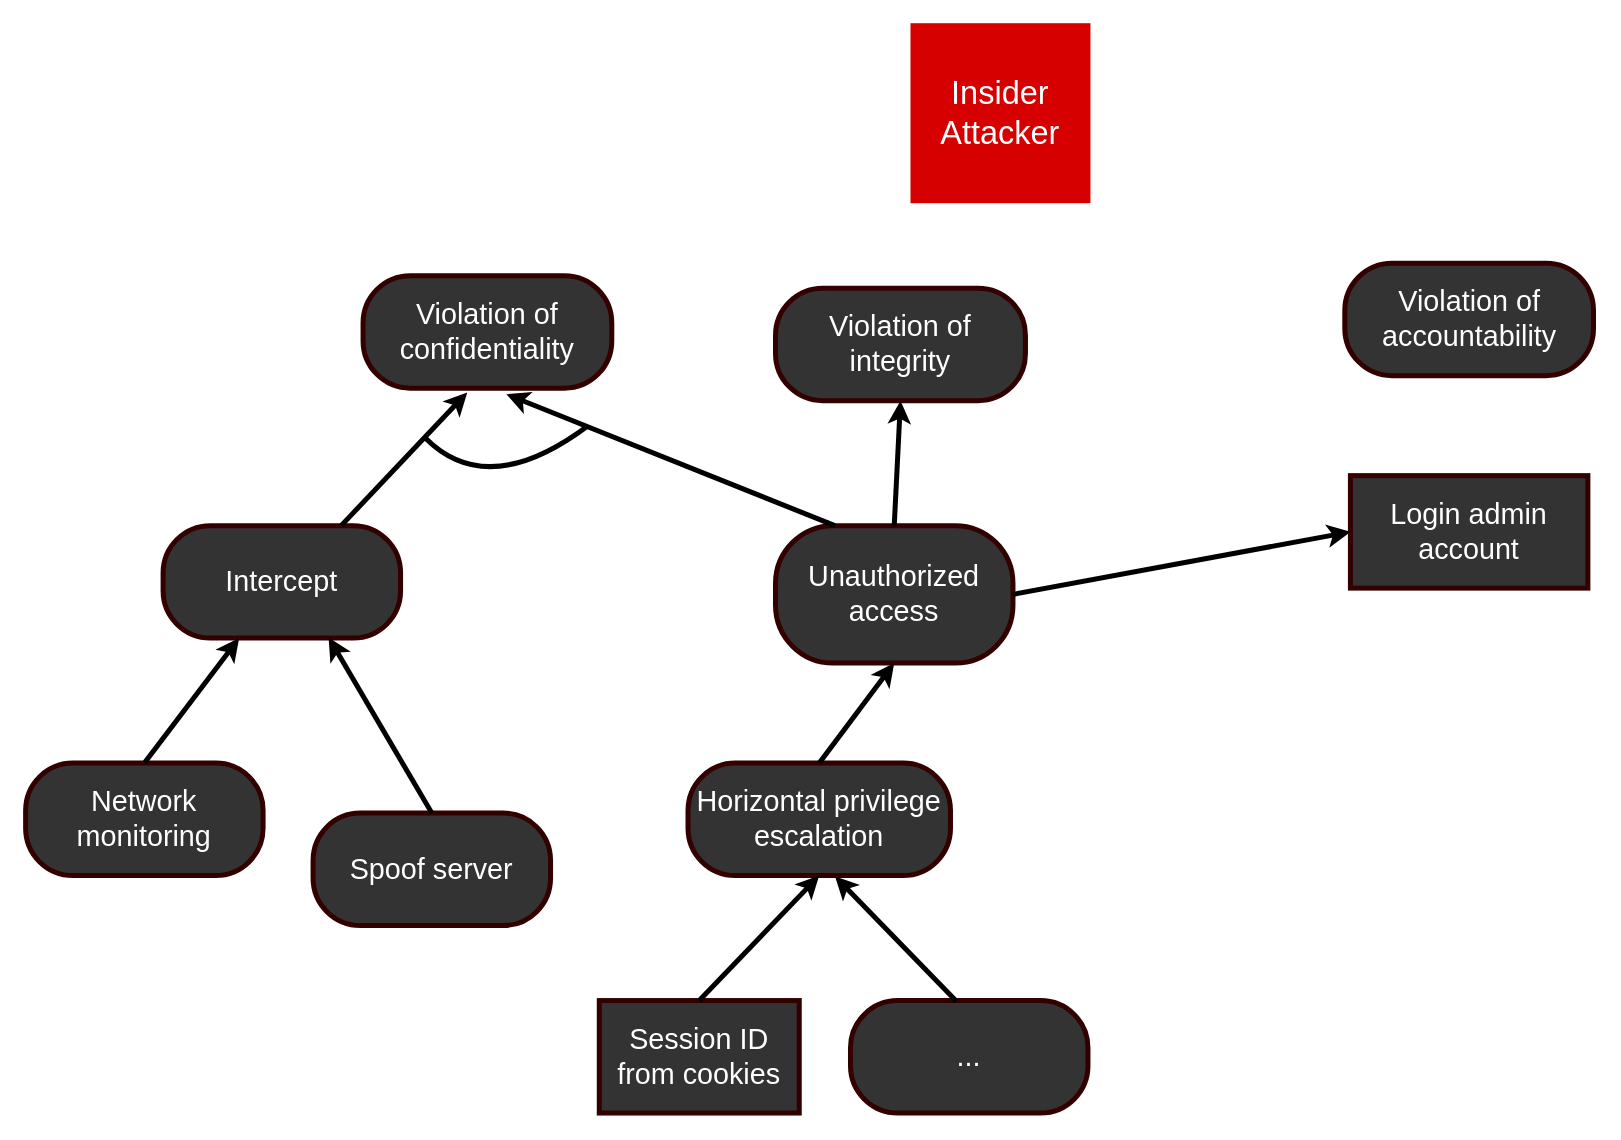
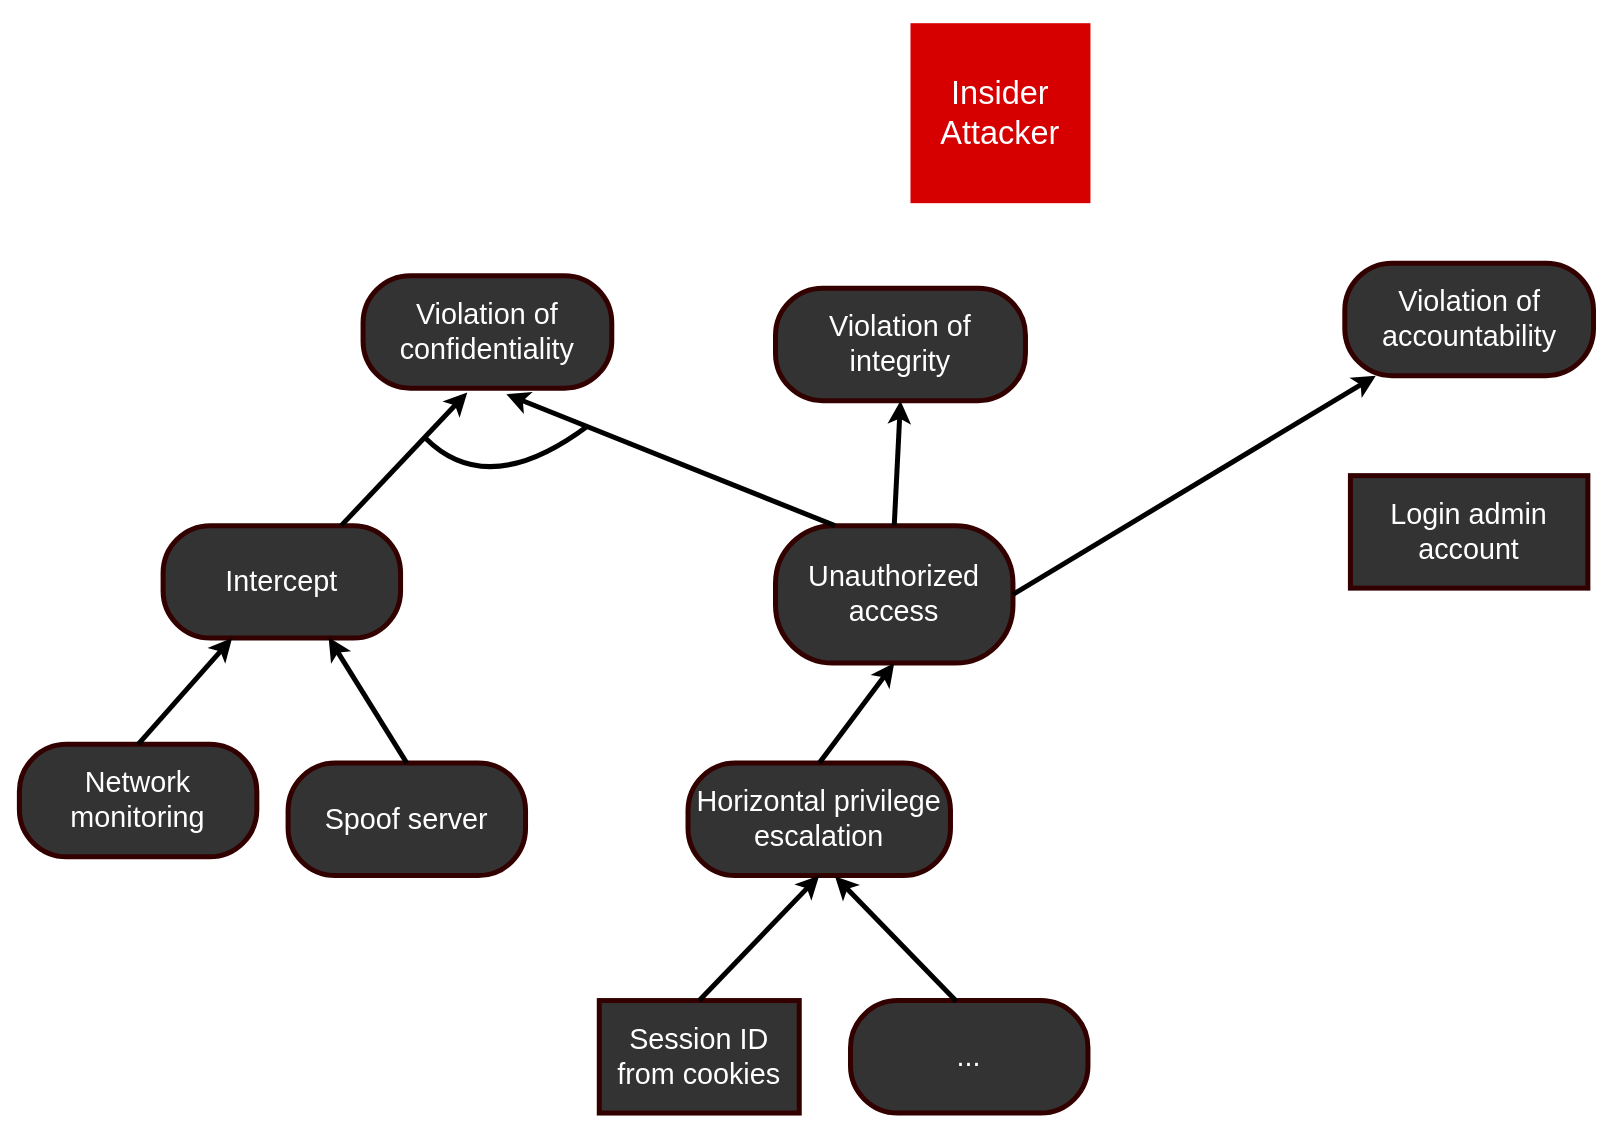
(1175, 564) -> (1188, 489)
(144, 819) -> (138, 801)
(432, 869) -> (407, 819)
